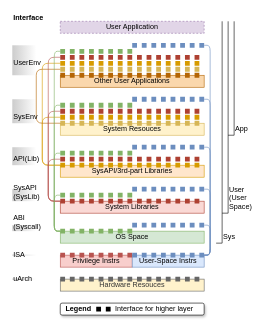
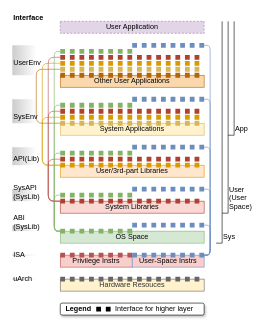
(132, 129) -> (132, 129)
(132, 171) -> (132, 171)
(30, 222) -> (29, 222)
(168, 261) -> (168, 261)
